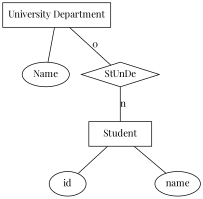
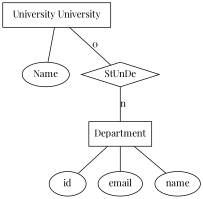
(57, 15) -> (57, 15)
(120, 134) -> (120, 134)
none -> (120, 184)
